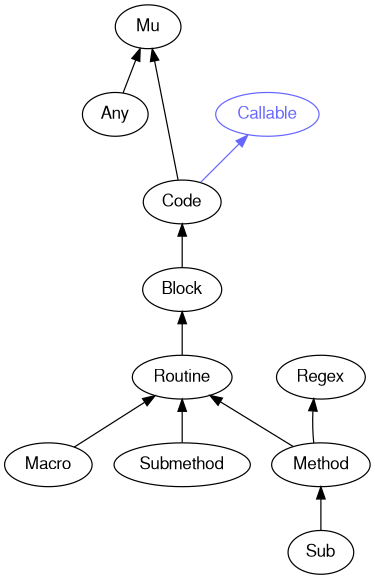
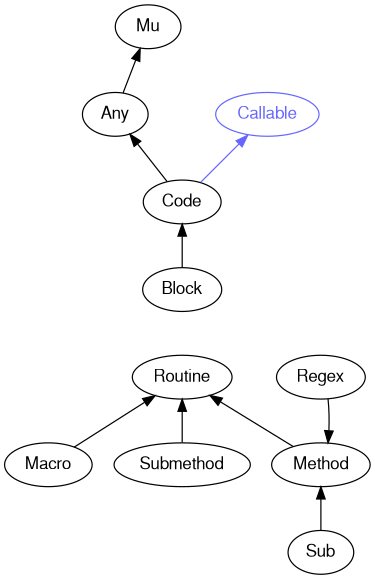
(166, 120) -> (152, 163)
(182, 339) -> none
(313, 427) -> (329, 415)
